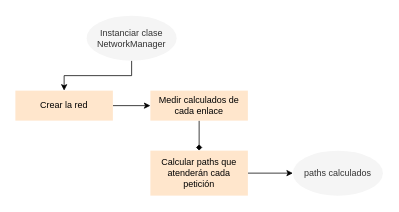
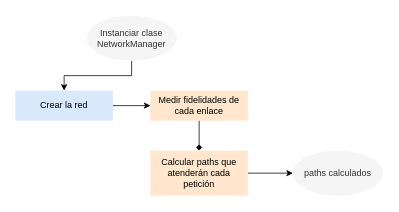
(64, 105) -> (64, 105)
(199, 105) -> (199, 105)
